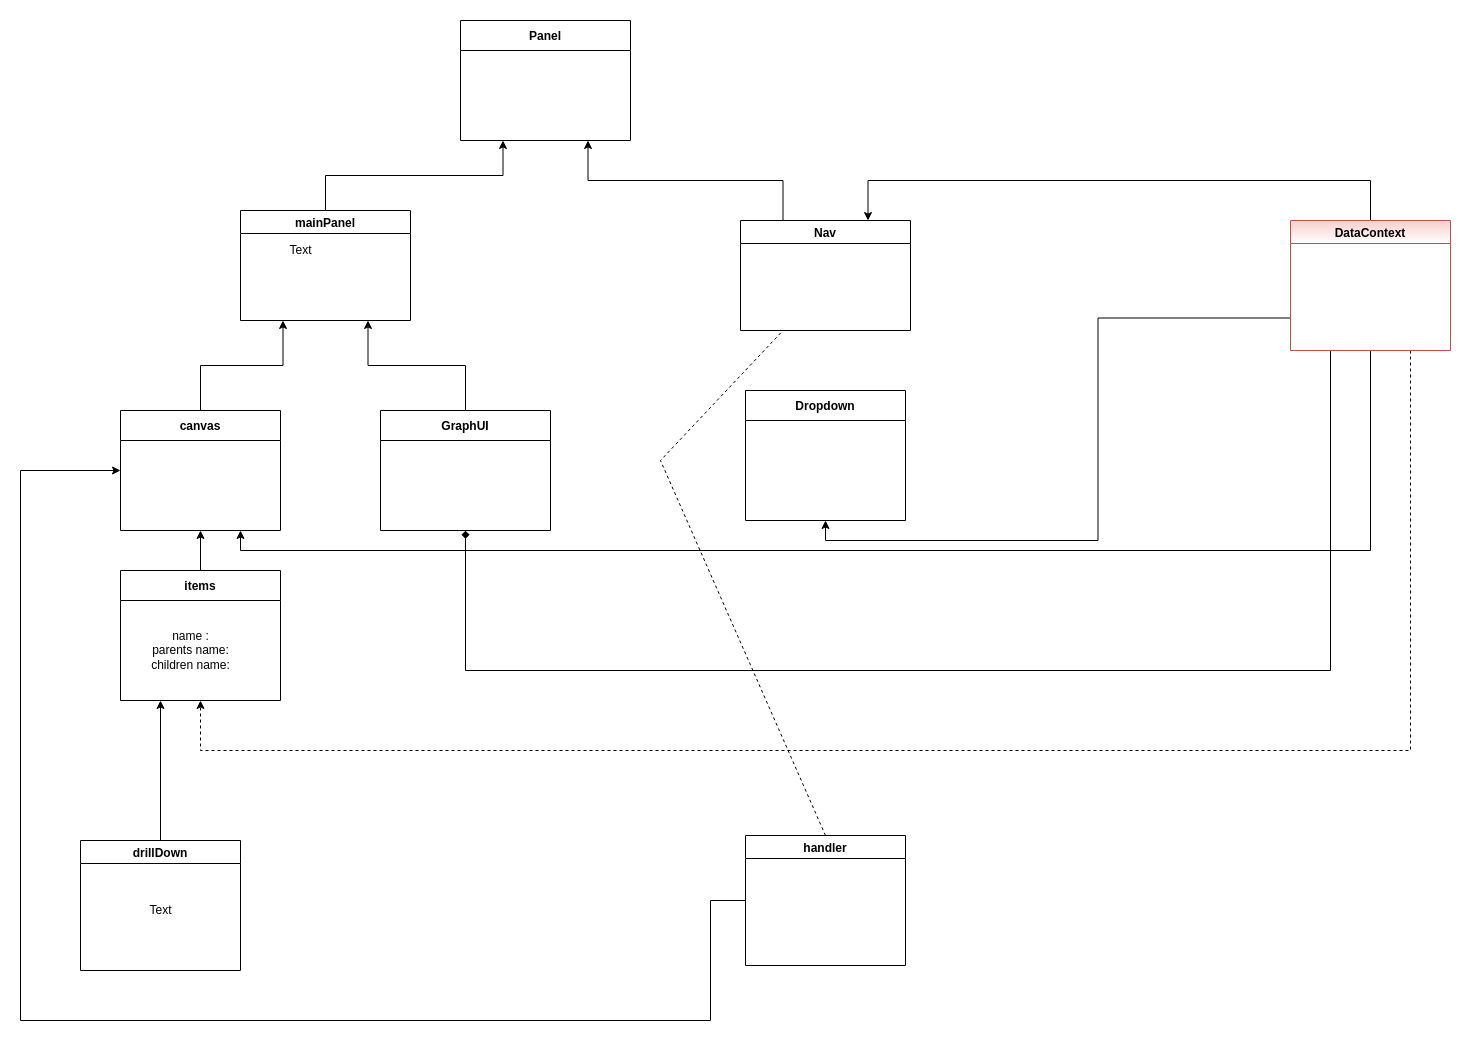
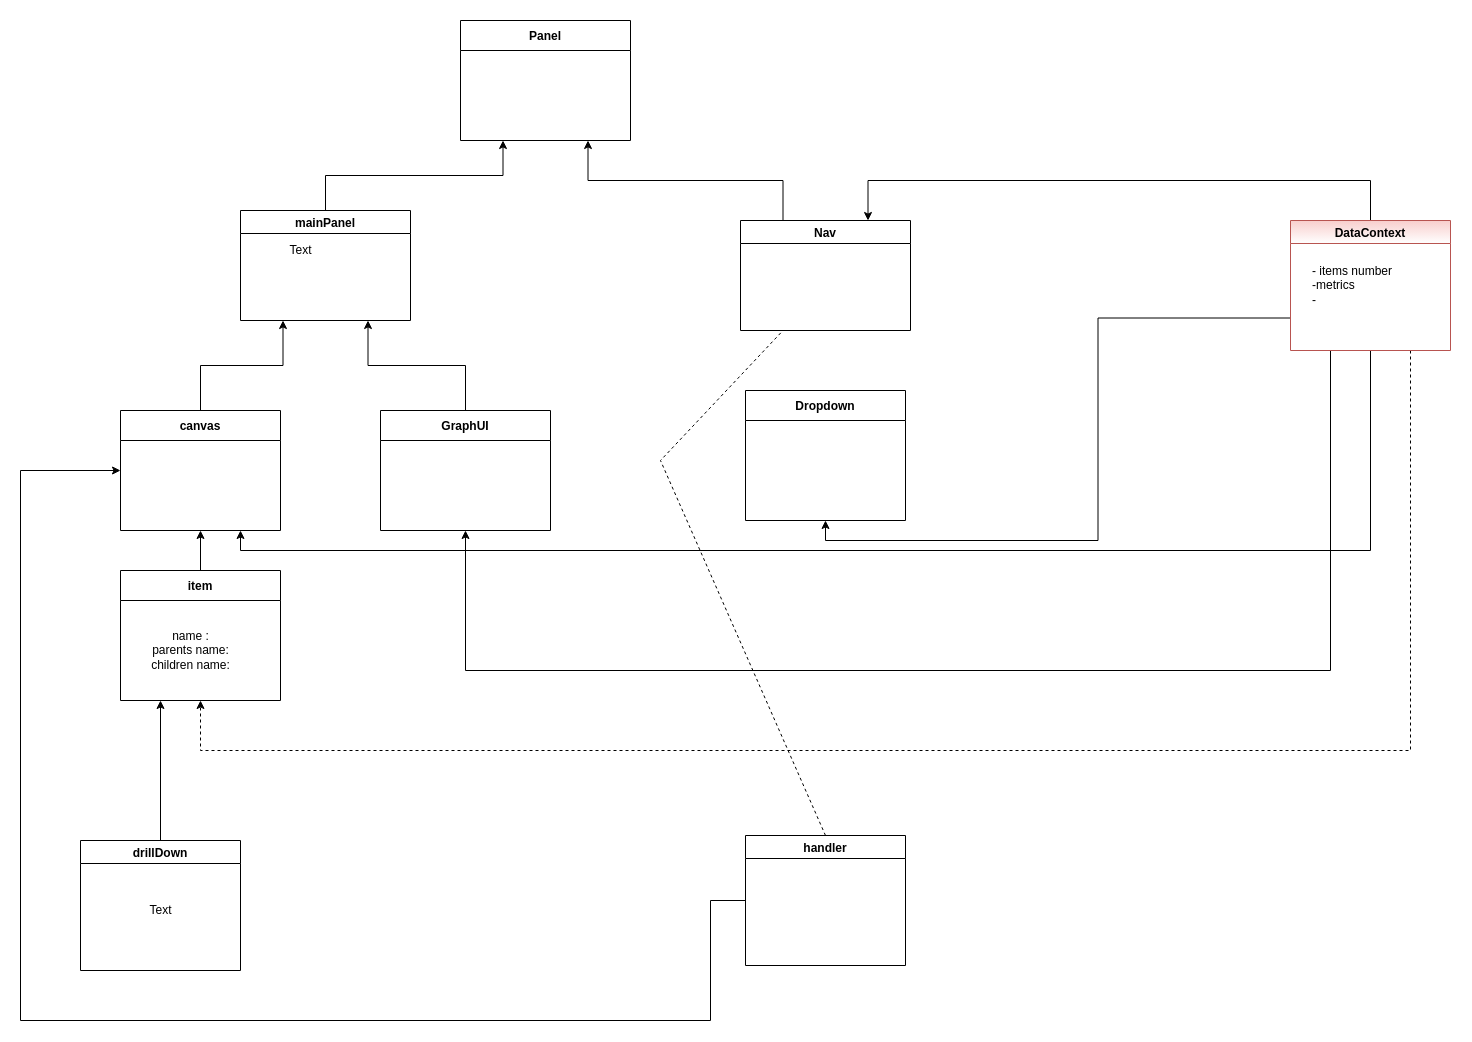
none -> (1361, 286)
(466, 539) -> (466, 539)
(200, 586) -> (200, 586)
